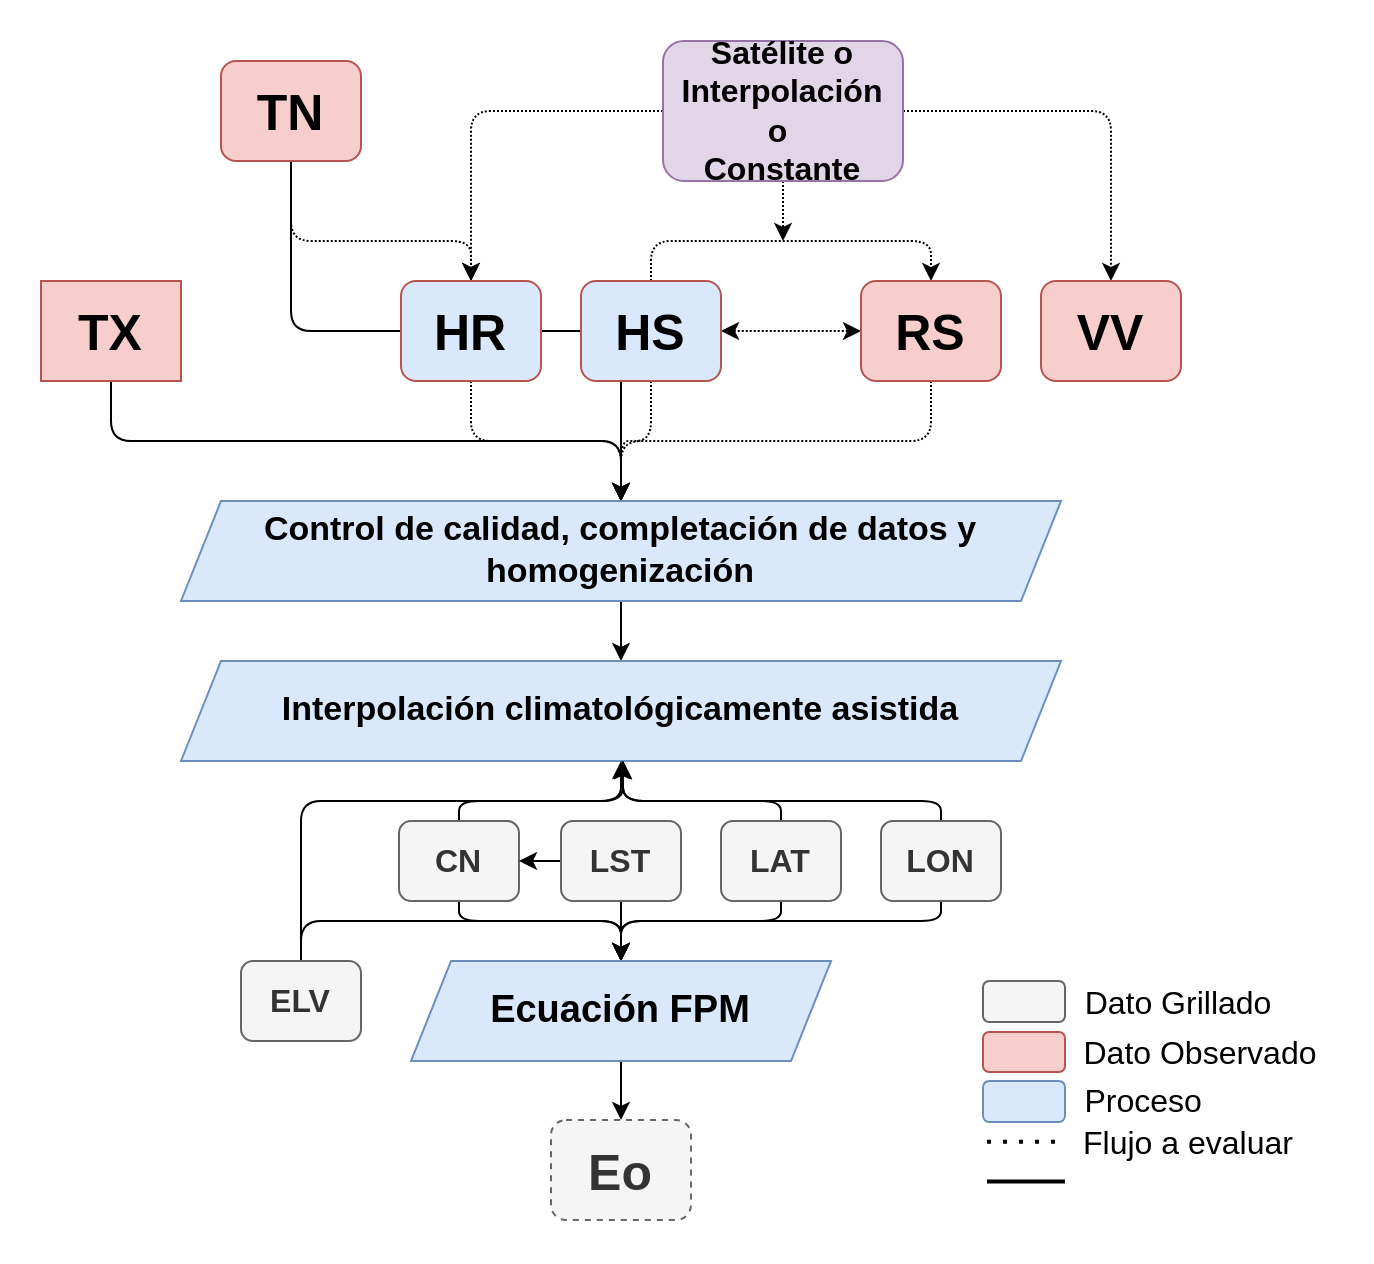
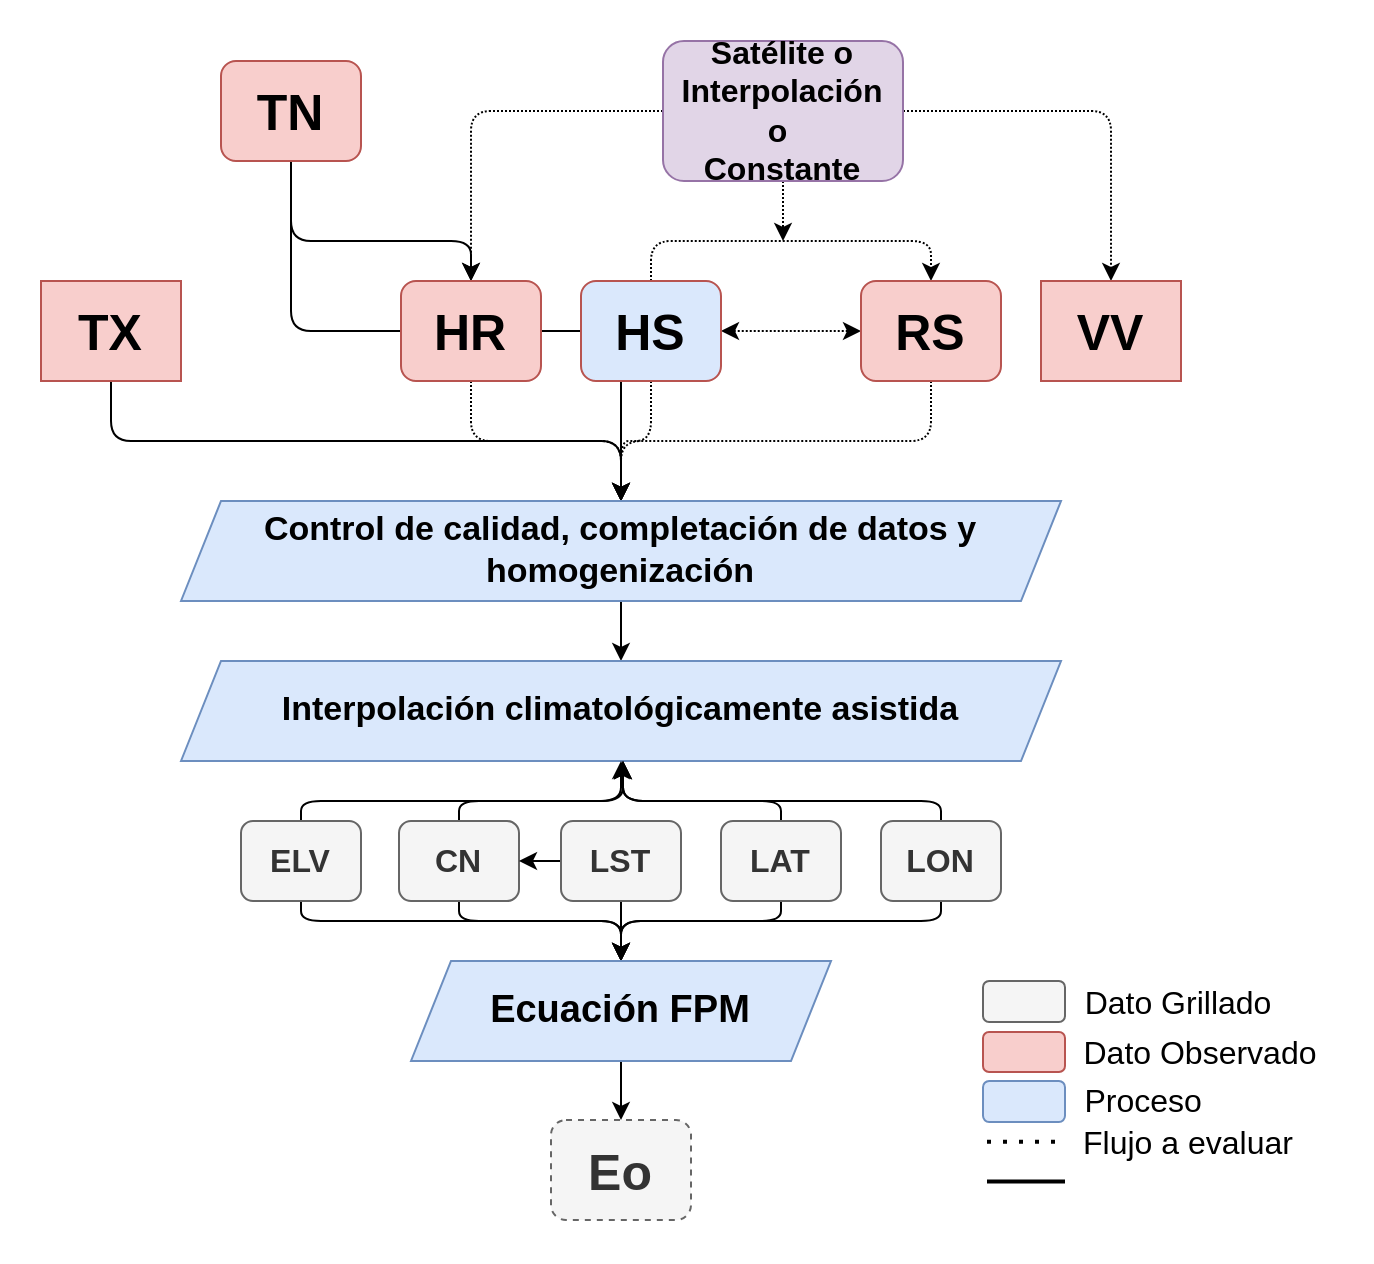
(382, 241) -> (382, 241)
(471, 331) -> (471, 331)
(1111, 331) -> (1111, 331)
(301, 1001) -> (301, 861)
